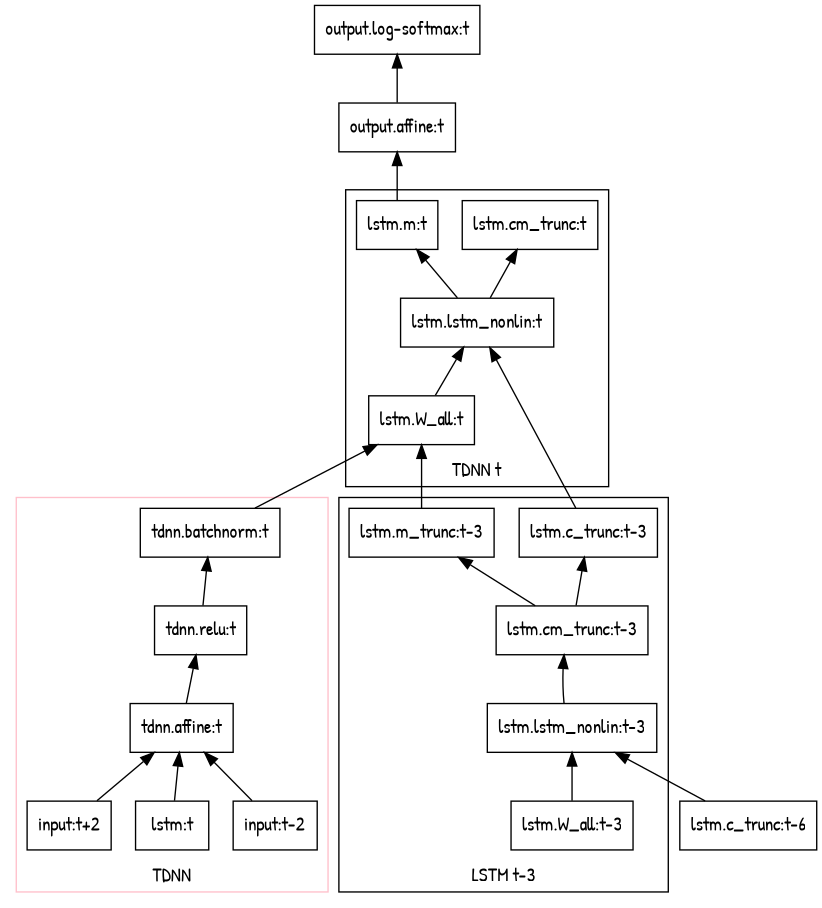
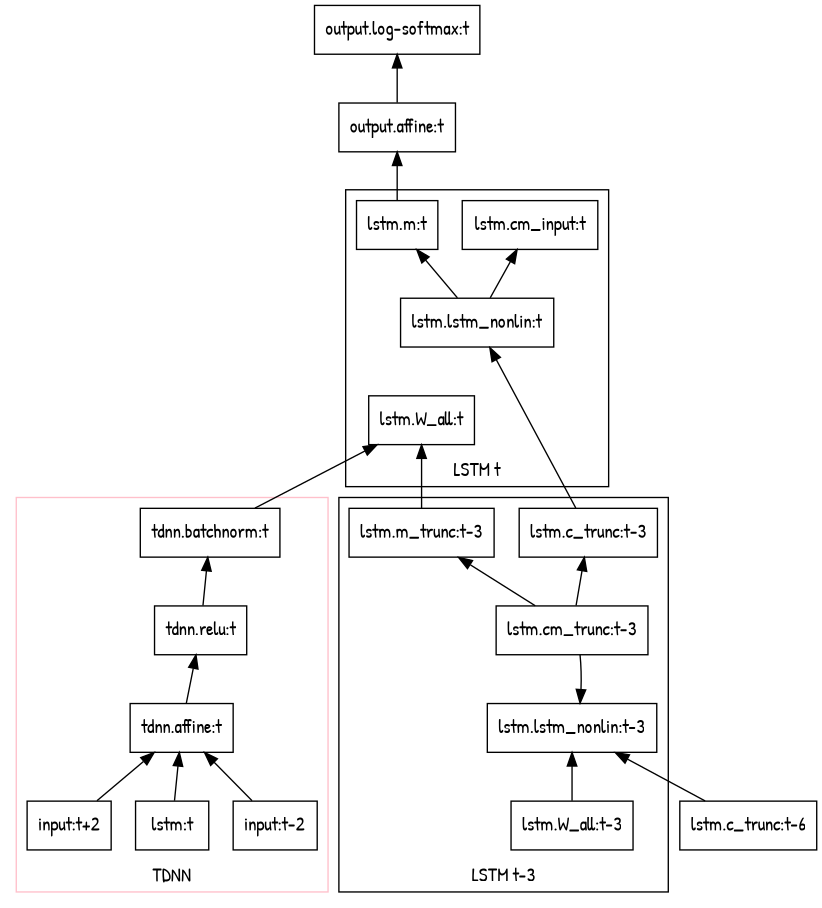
(530, 225) -> (530, 225)
(446, 377) -> none
(477, 471) -> (477, 471)
(563, 686) -> (581, 672)
